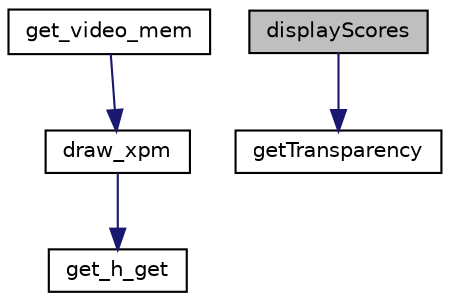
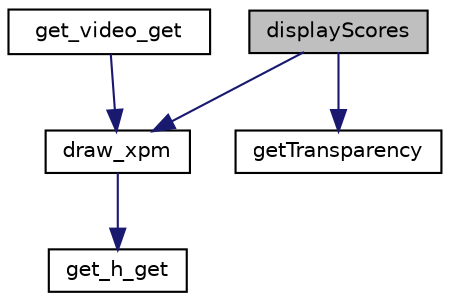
(109, 32) -> (109, 32)
none -> (238, 87)
